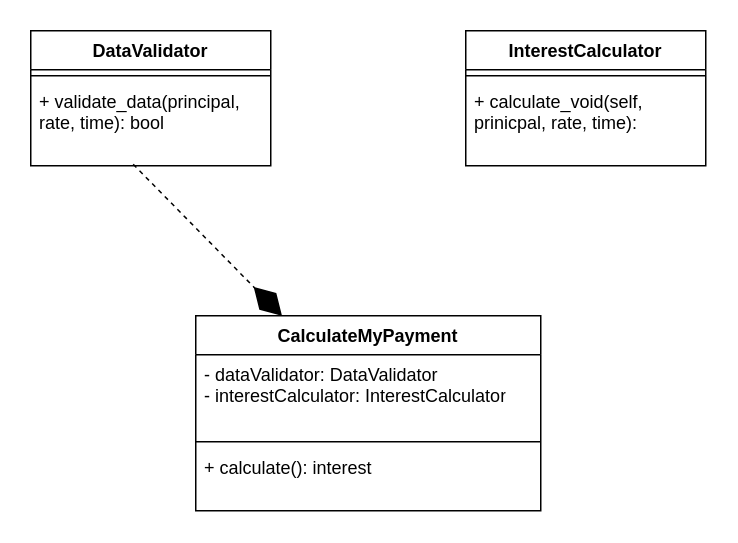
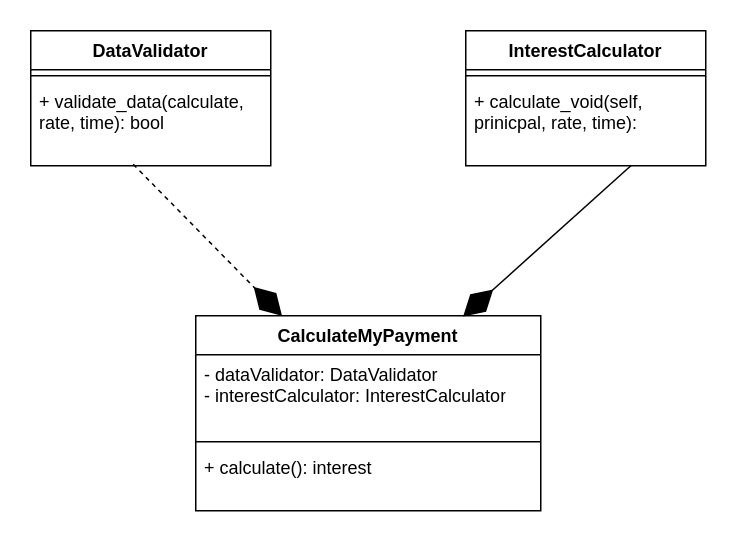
(152, 114) -> (152, 114)
none -> (561, 229)
